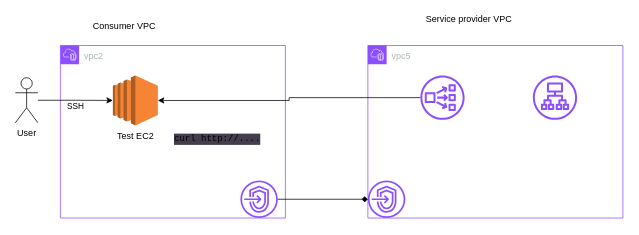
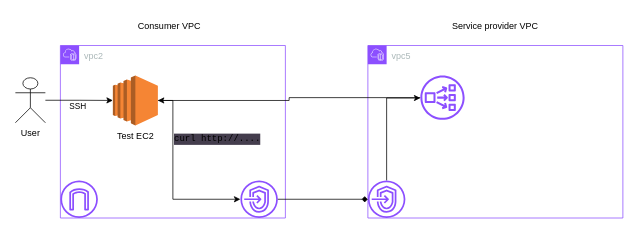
(469, 19) -> (495, 27)
(124, 27) -> (169, 27)
(555, 98) -> none
(27, 100) -> (30, 100)
none -> (387, 140)
none -> (79, 199)
none -> (203, 199)
